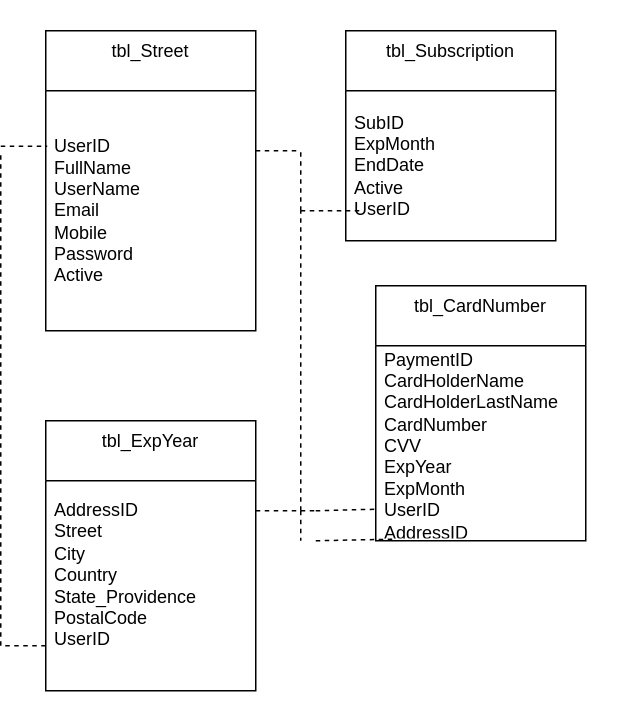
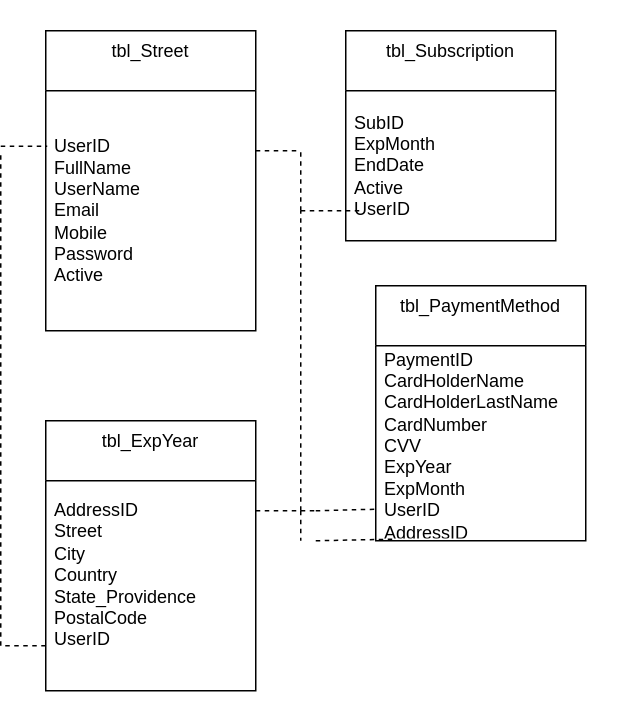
(481, 307) -> (481, 307)
